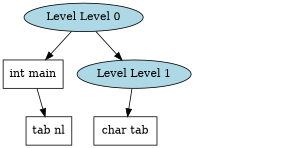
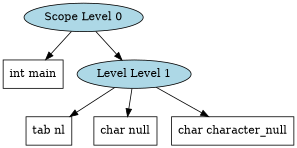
(84, 17) -> (84, 17)
(40, 99) -> (96, 100)
(125, 131) -> (125, 131)
none -> (233, 131)
